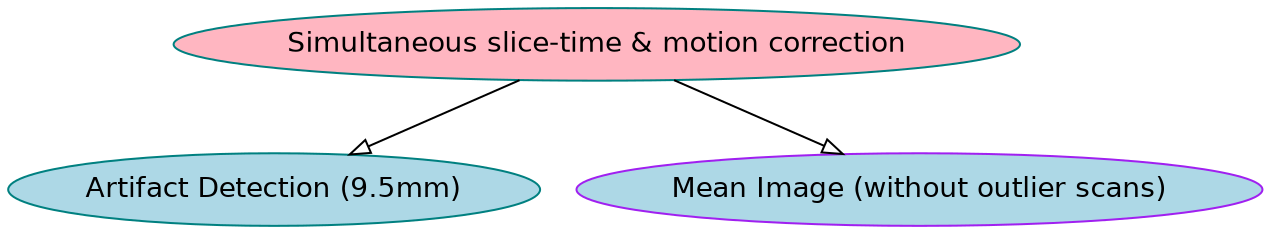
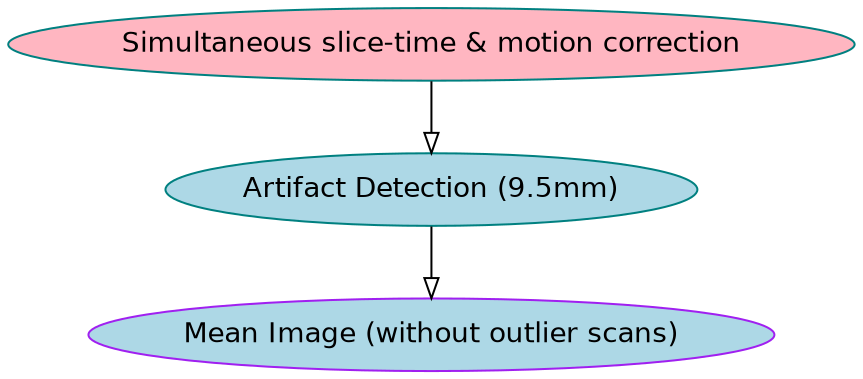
(749, 113) -> (431, 252)
